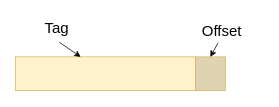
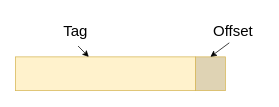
(57, 27) -> (75, 30)
(222, 30) -> (233, 30)
